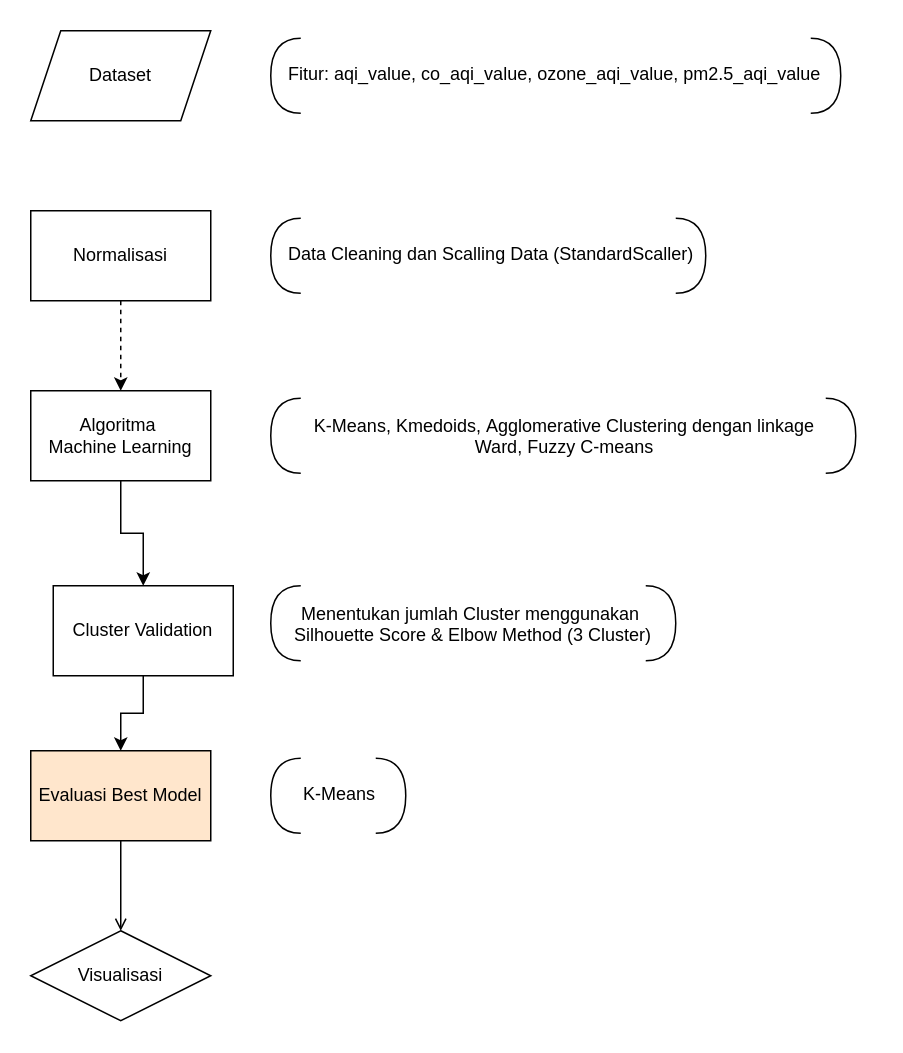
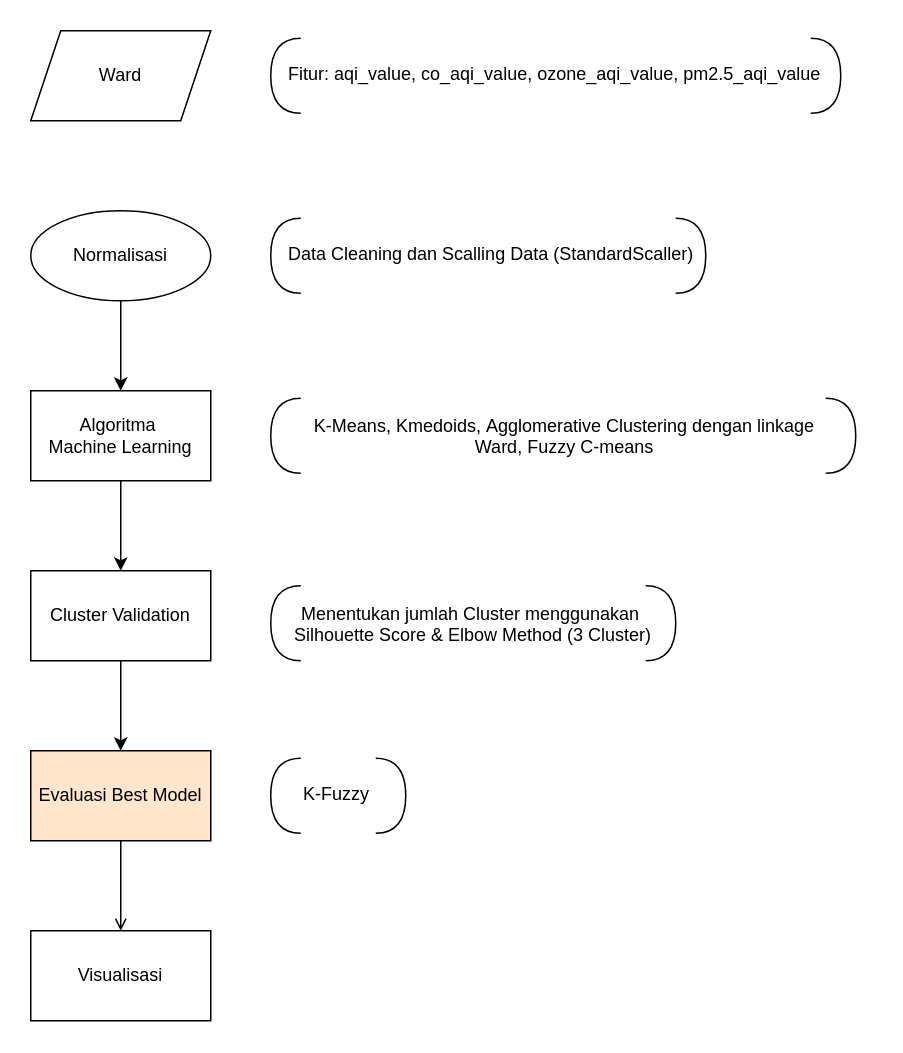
(121, 76) -> (121, 76)
(121, 256) -> (121, 256)
(121, 342) -> (121, 342)
(143, 631) -> (121, 616)
(339, 795) -> (339, 795)
(121, 976) -> (121, 976)
